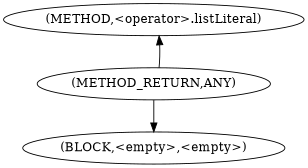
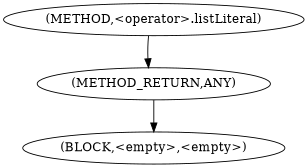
(160, 56) -> (148, 47)
